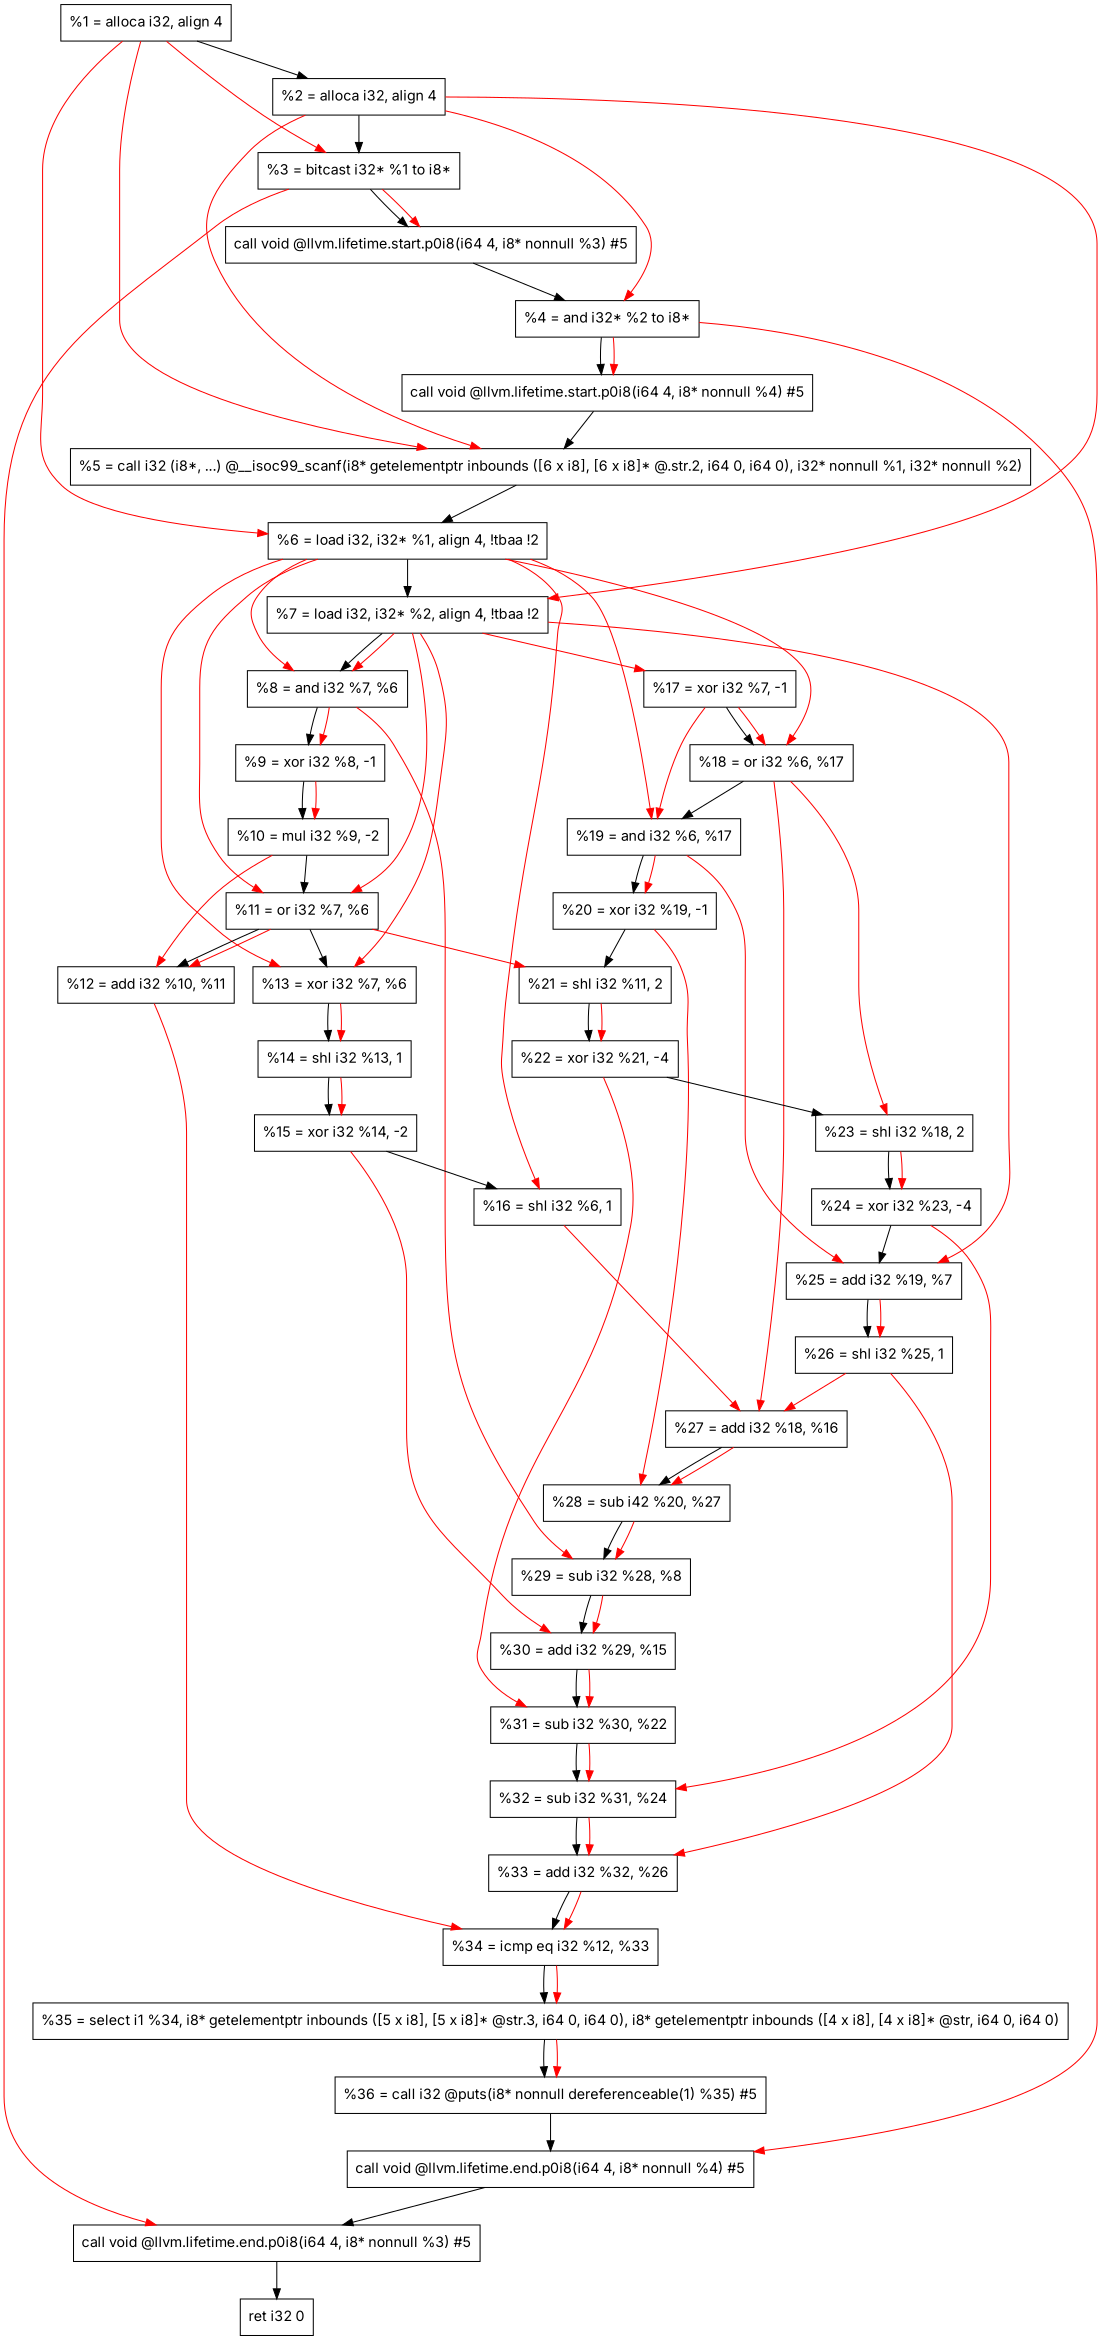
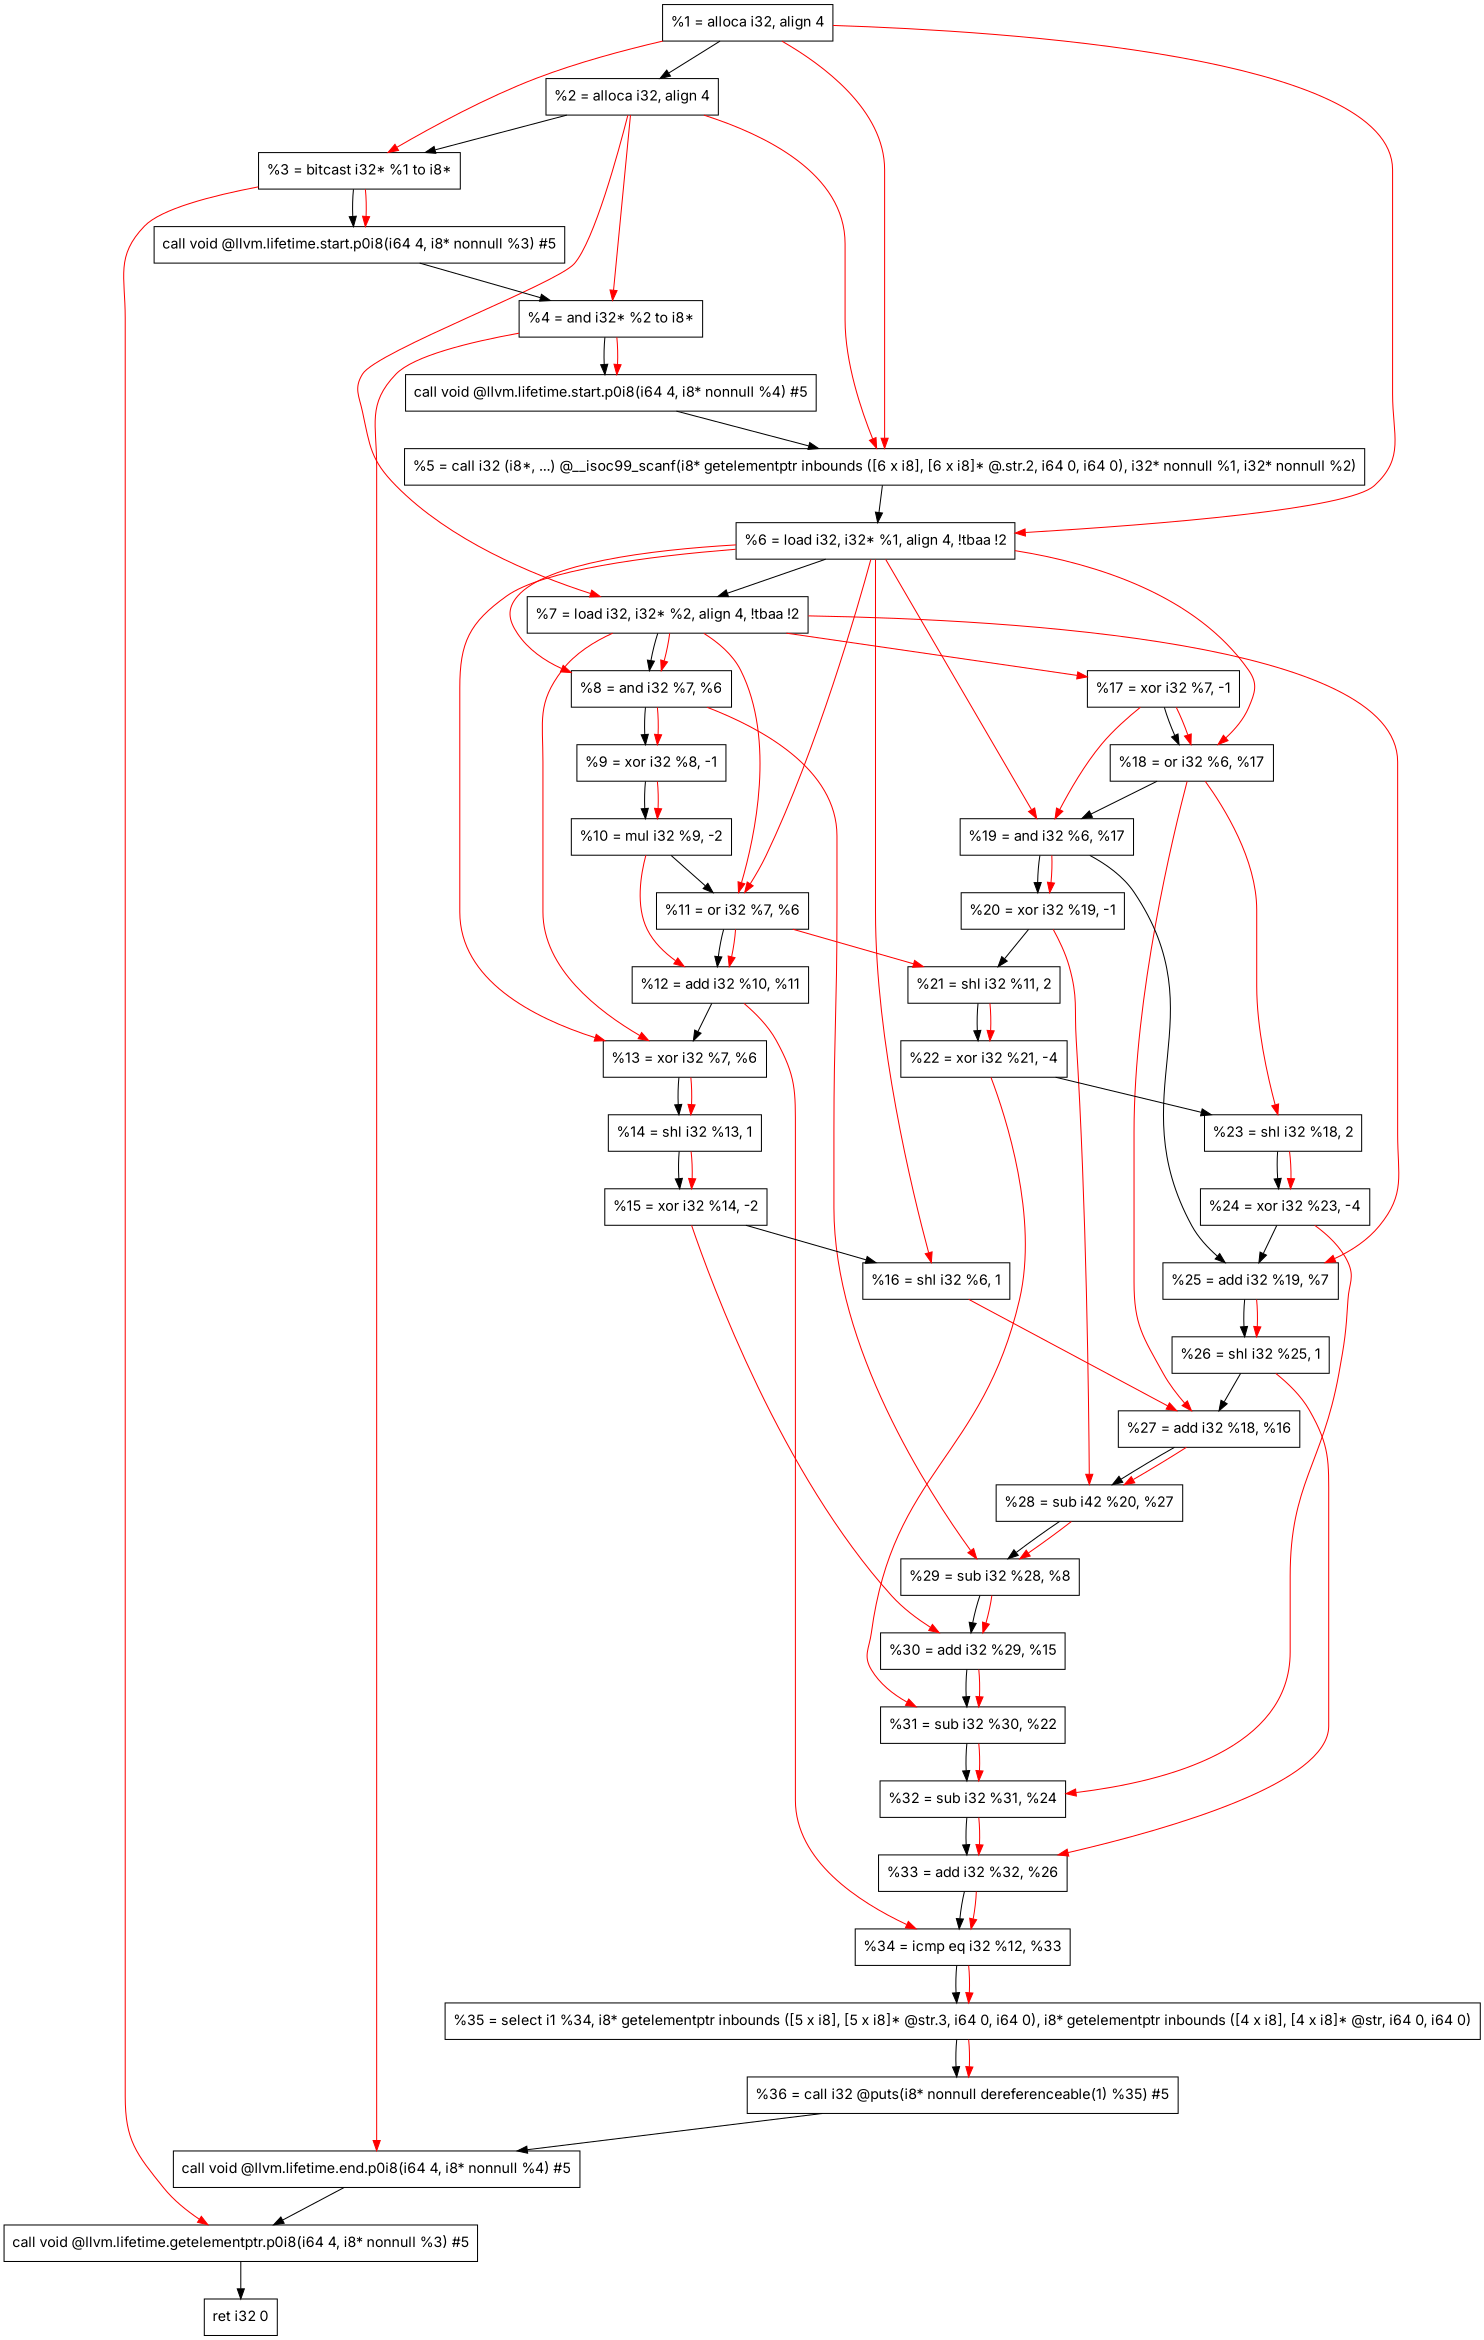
(316, 943) -> (705, 1017)
(745, 1063) -> (1168, 1049)
(820, 1389) -> (1232, 1388)
(277, 2243) -> (241, 2243)
